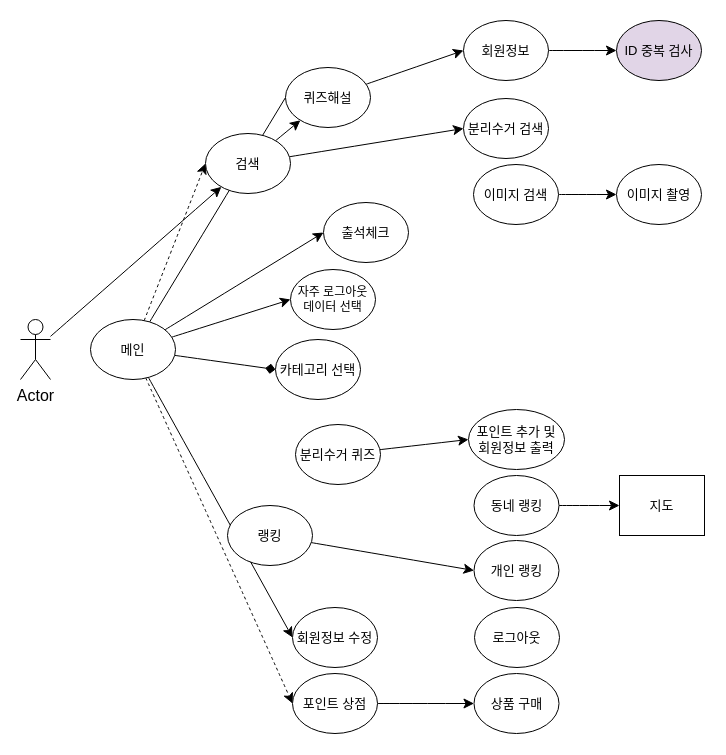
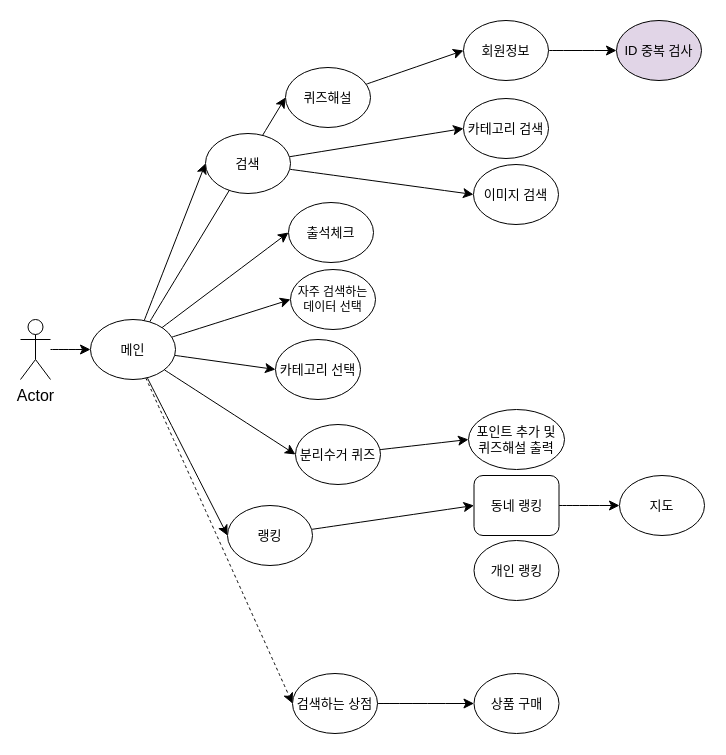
(282, 103) -> (280, 106)
(506, 129) -> (506, 129)
(285, 133) -> (379, 182)
(584, 195) -> none
(659, 195) -> none
(366, 233) -> (331, 233)
(163, 272) -> (163, 272)
(115, 280) -> (66, 350)
(333, 300) -> (333, 300)
(265, 368) -> (266, 368)
none -> (227, 410)
(517, 440) -> (517, 440)
(190, 453) -> none
none -> (188, 457)
(517, 506) -> (517, 506)
(662, 506) -> (662, 506)
none -> (389, 518)
(389, 556) -> none
(335, 638) -> none
(517, 638) -> none
(335, 704) -> (335, 704)
